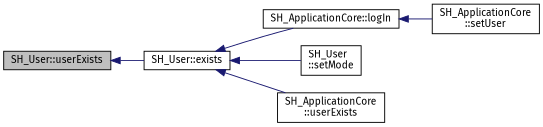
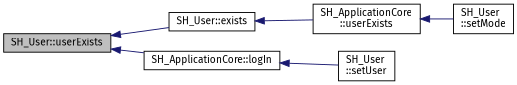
(486, 19) -> (367, 66)
(259, 38) -> (132, 51)
(270, 60) -> (442, 19)
